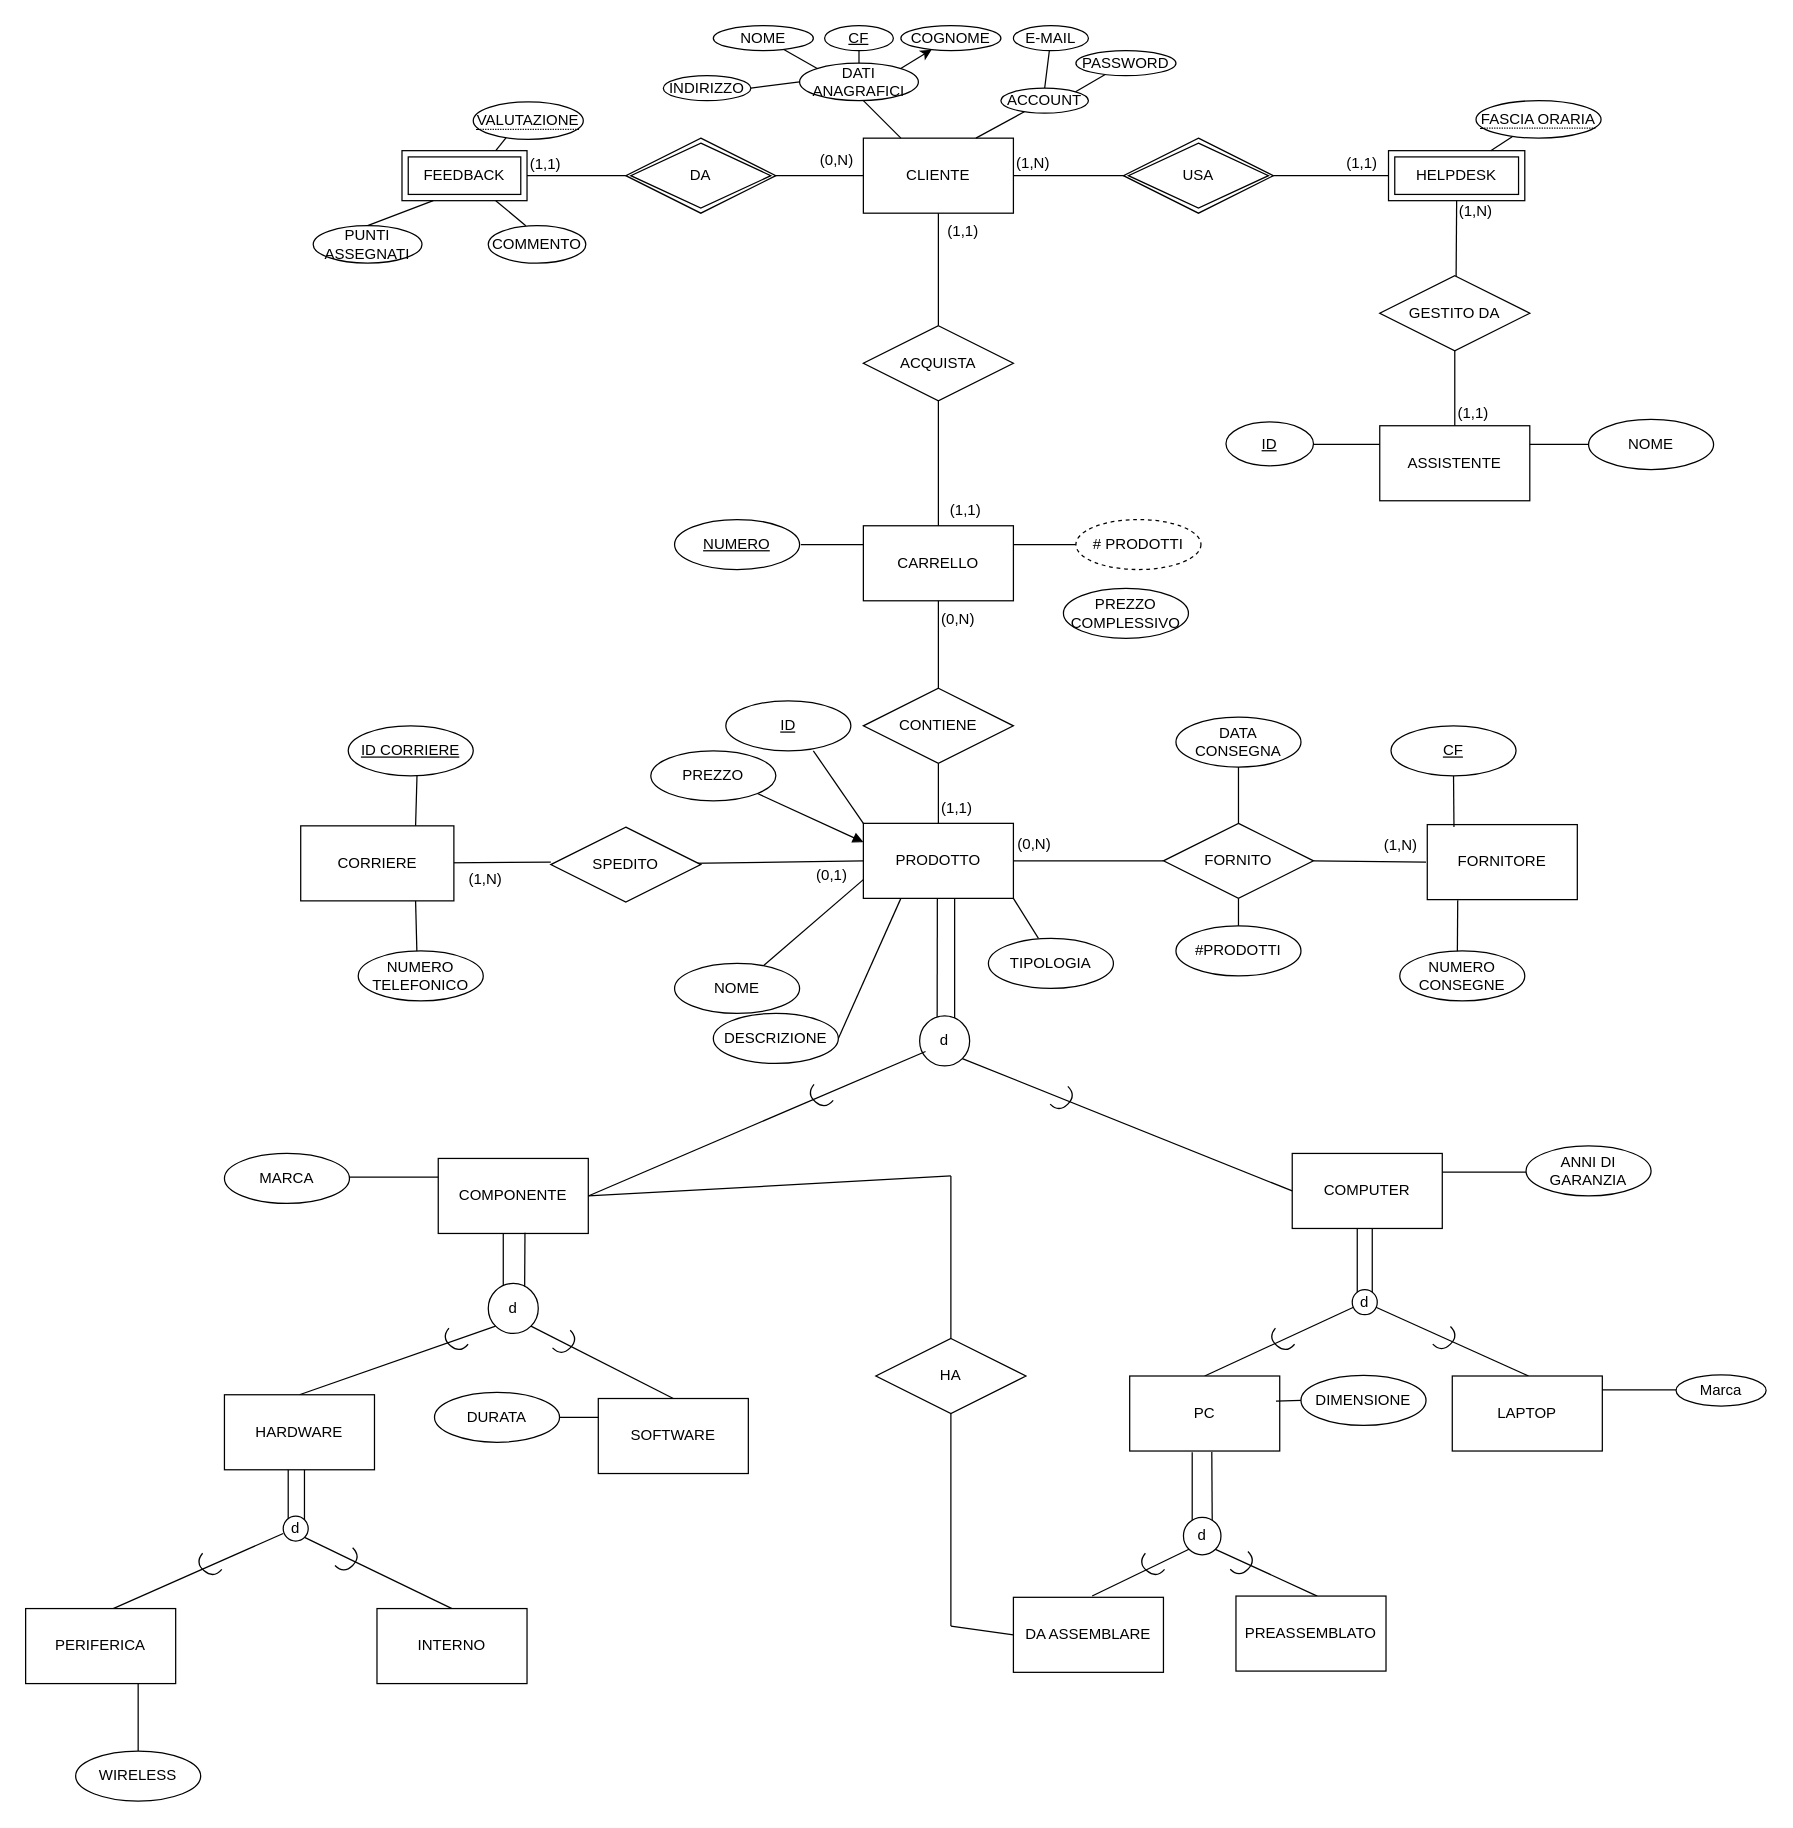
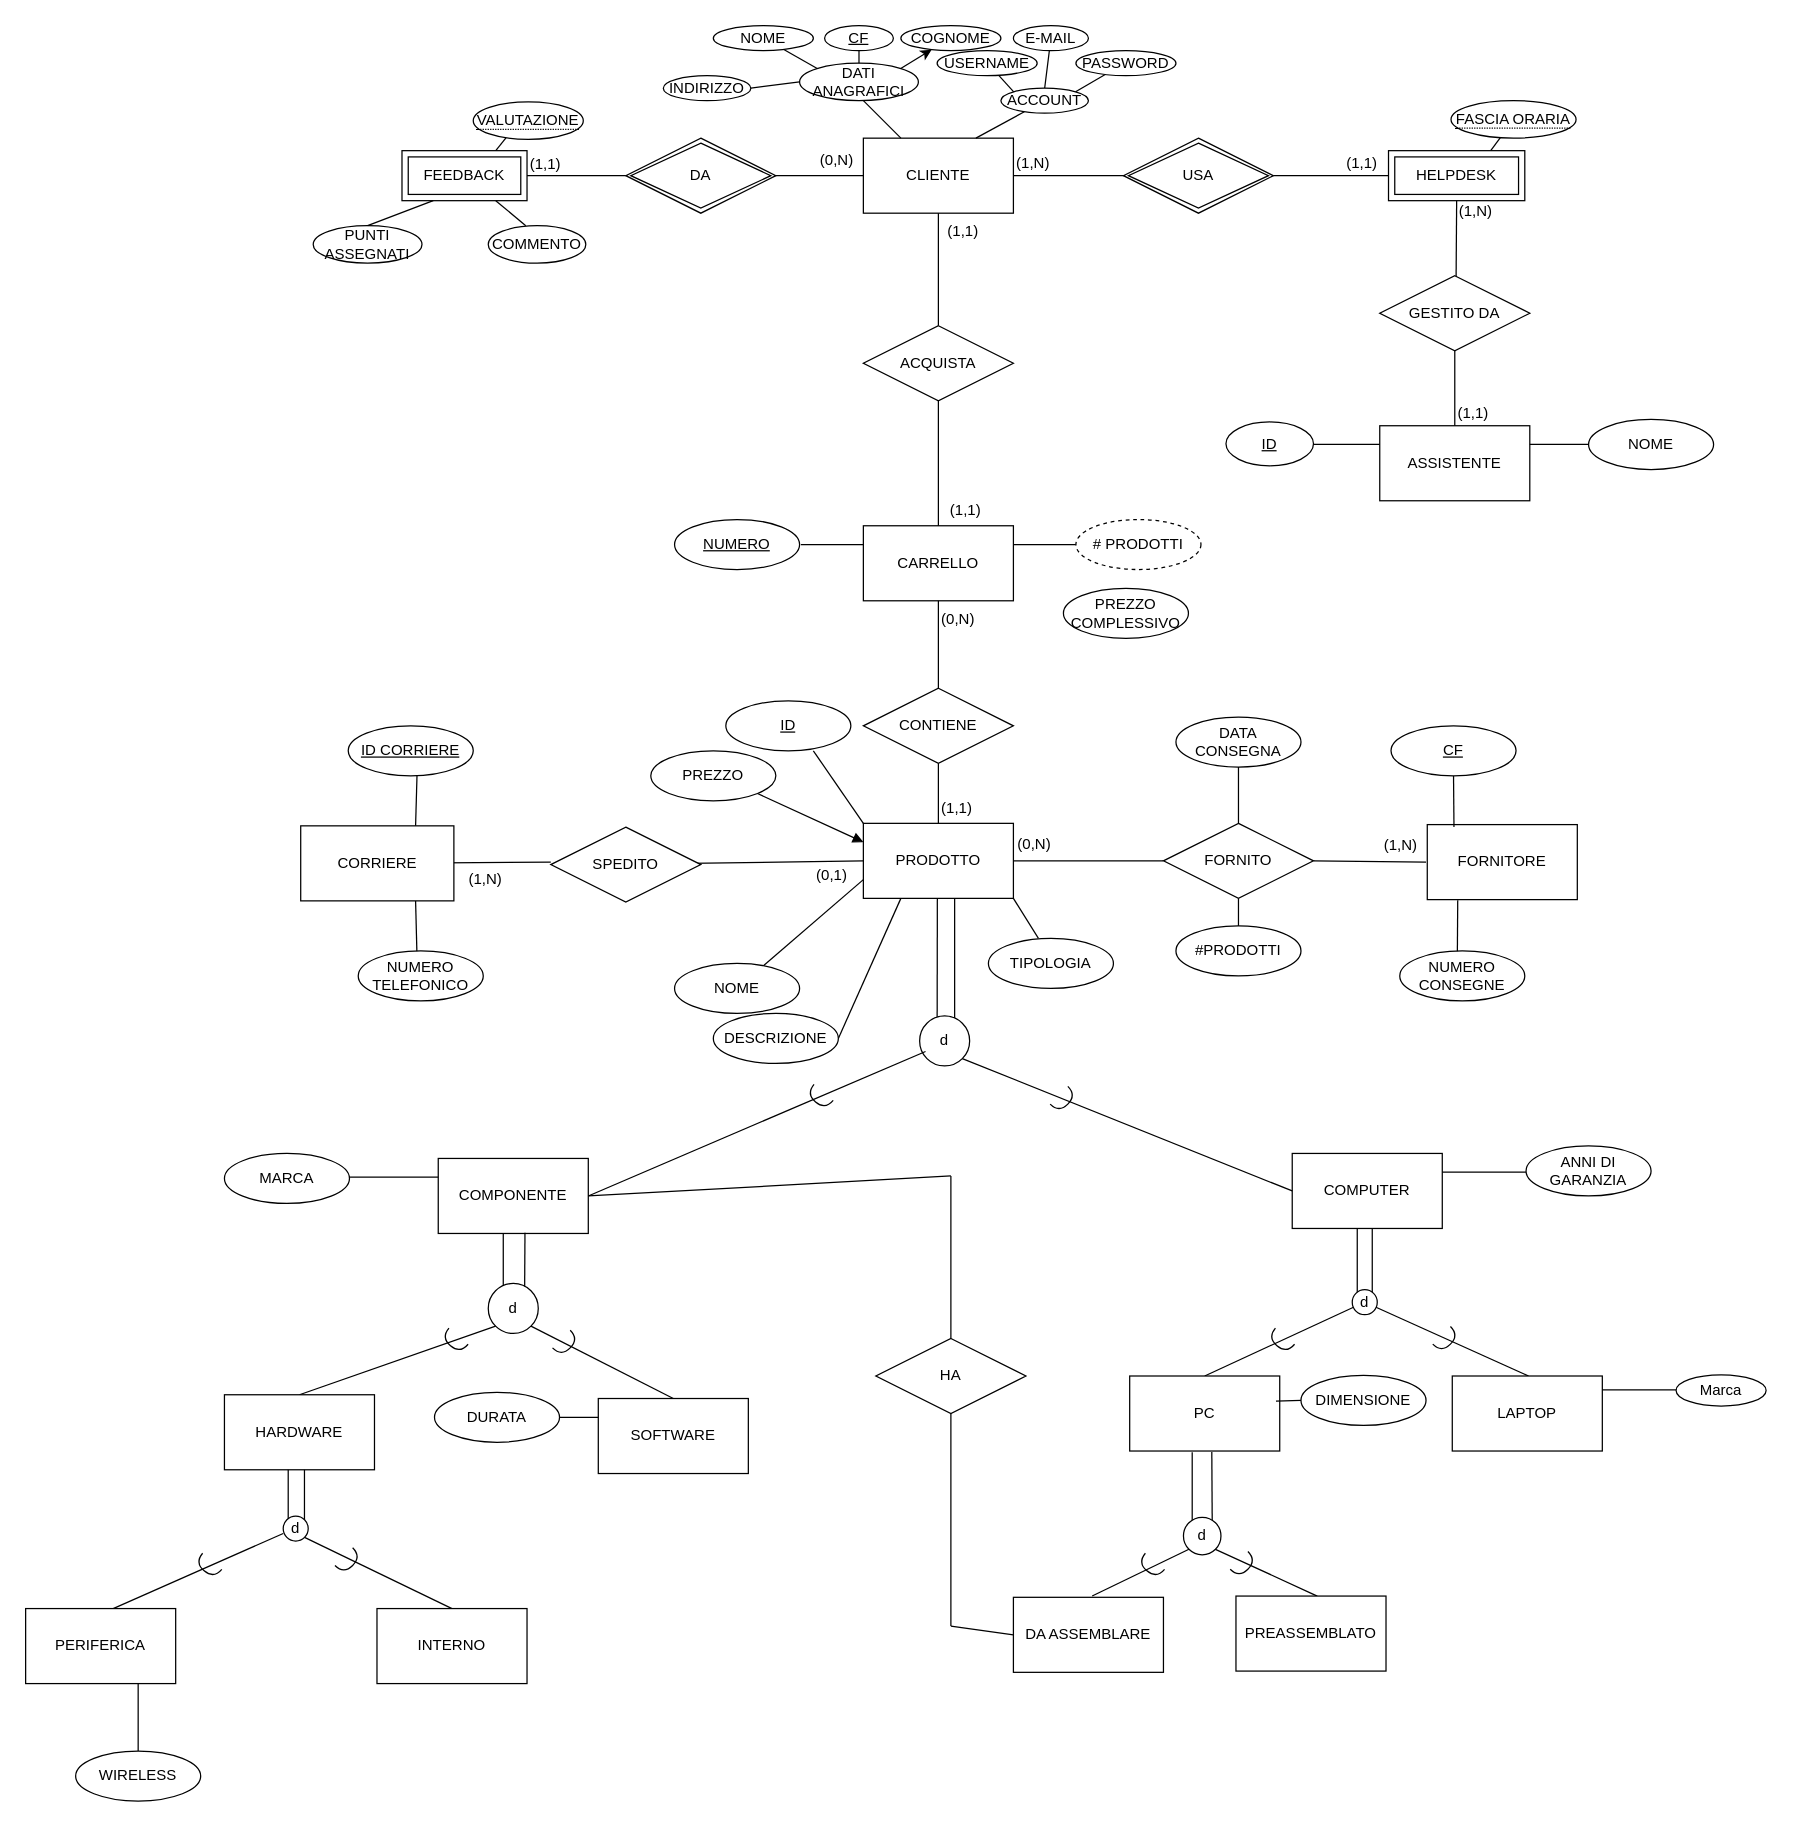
none -> (987, 63)
none -> (1006, 84)
(1538, 119) -> (1513, 119)
